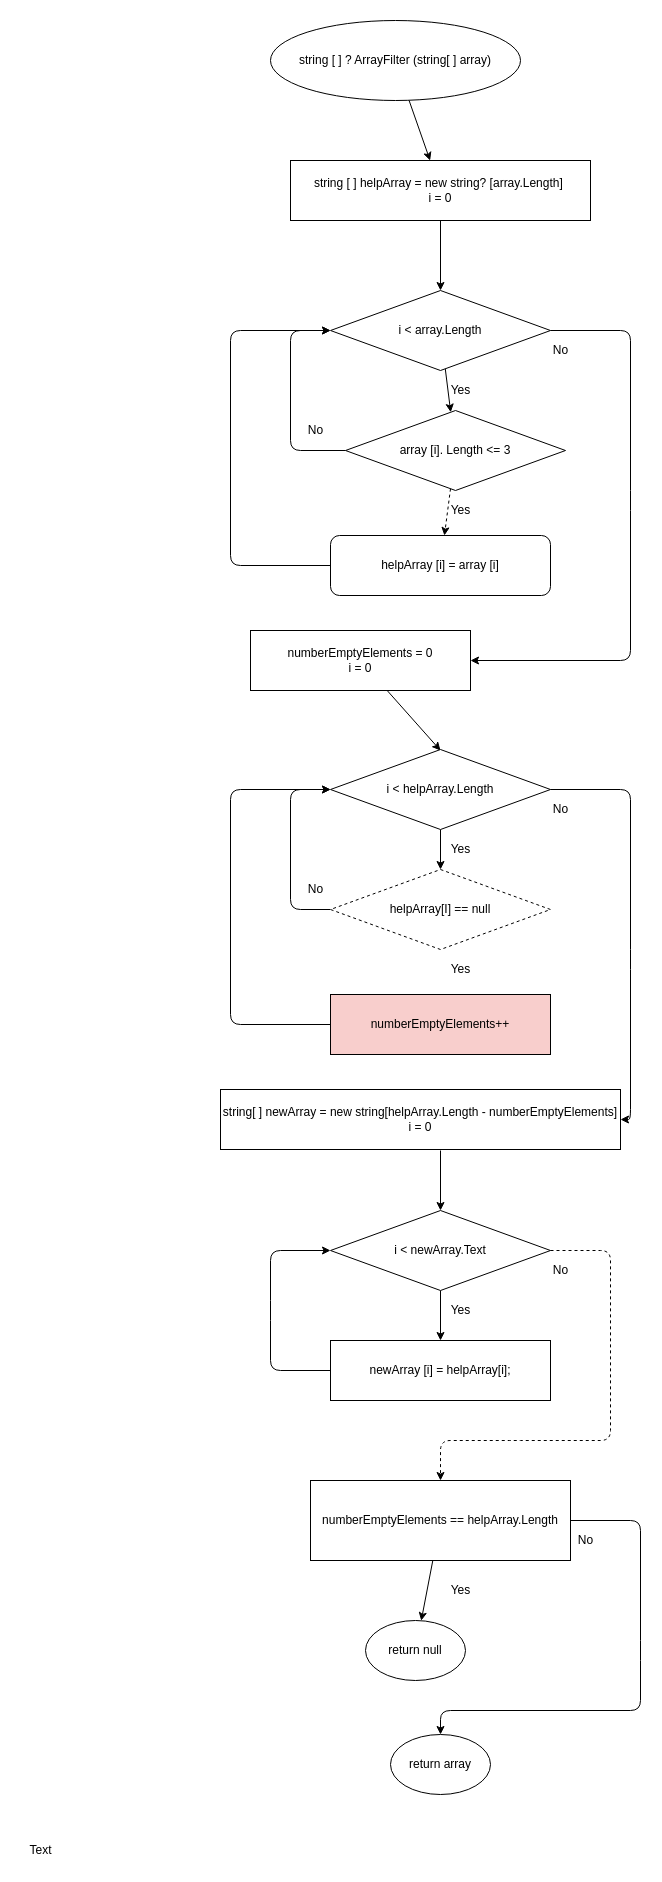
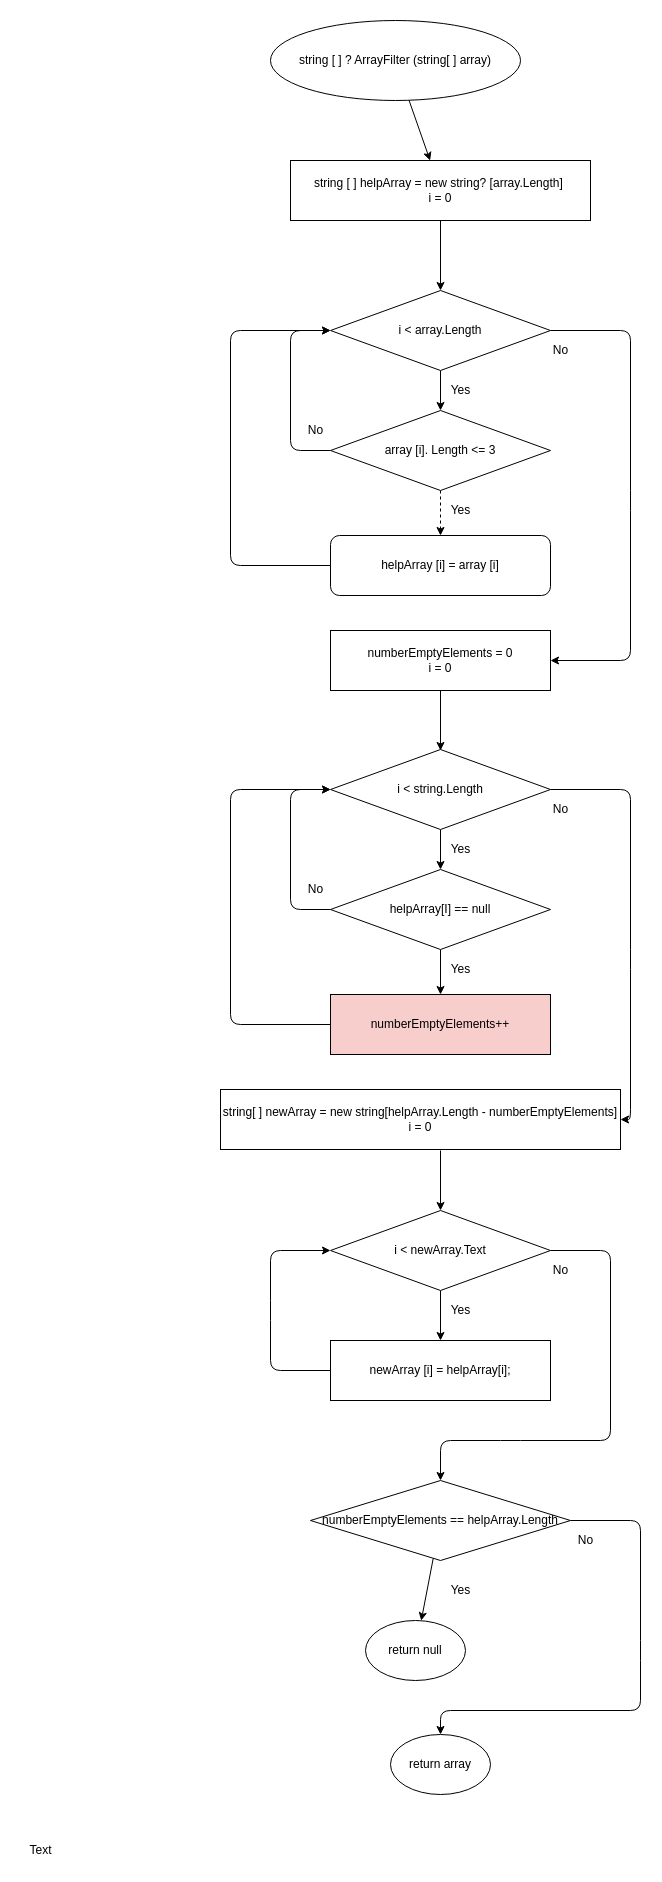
(456, 451) -> (441, 451)
(361, 661) -> (441, 661)
(441, 790) -> (441, 790)
(441, 910) -> (441, 910)
none -> (441, 969)
(611, 1413) -> (611, 1413)
(441, 1521) -> (441, 1521)
